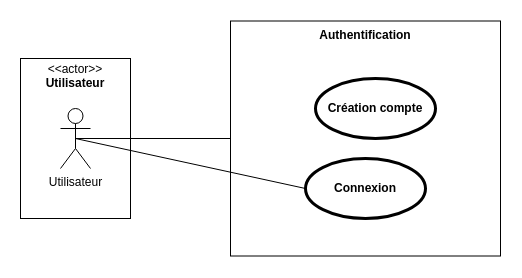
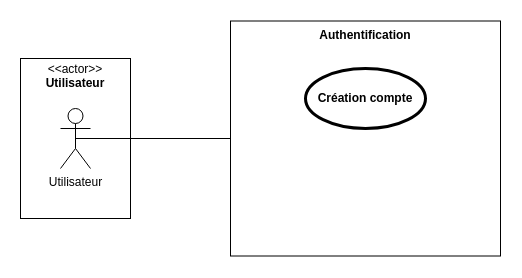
(376, 109) -> (366, 99)
(195, 164) -> none
(366, 189) -> none
